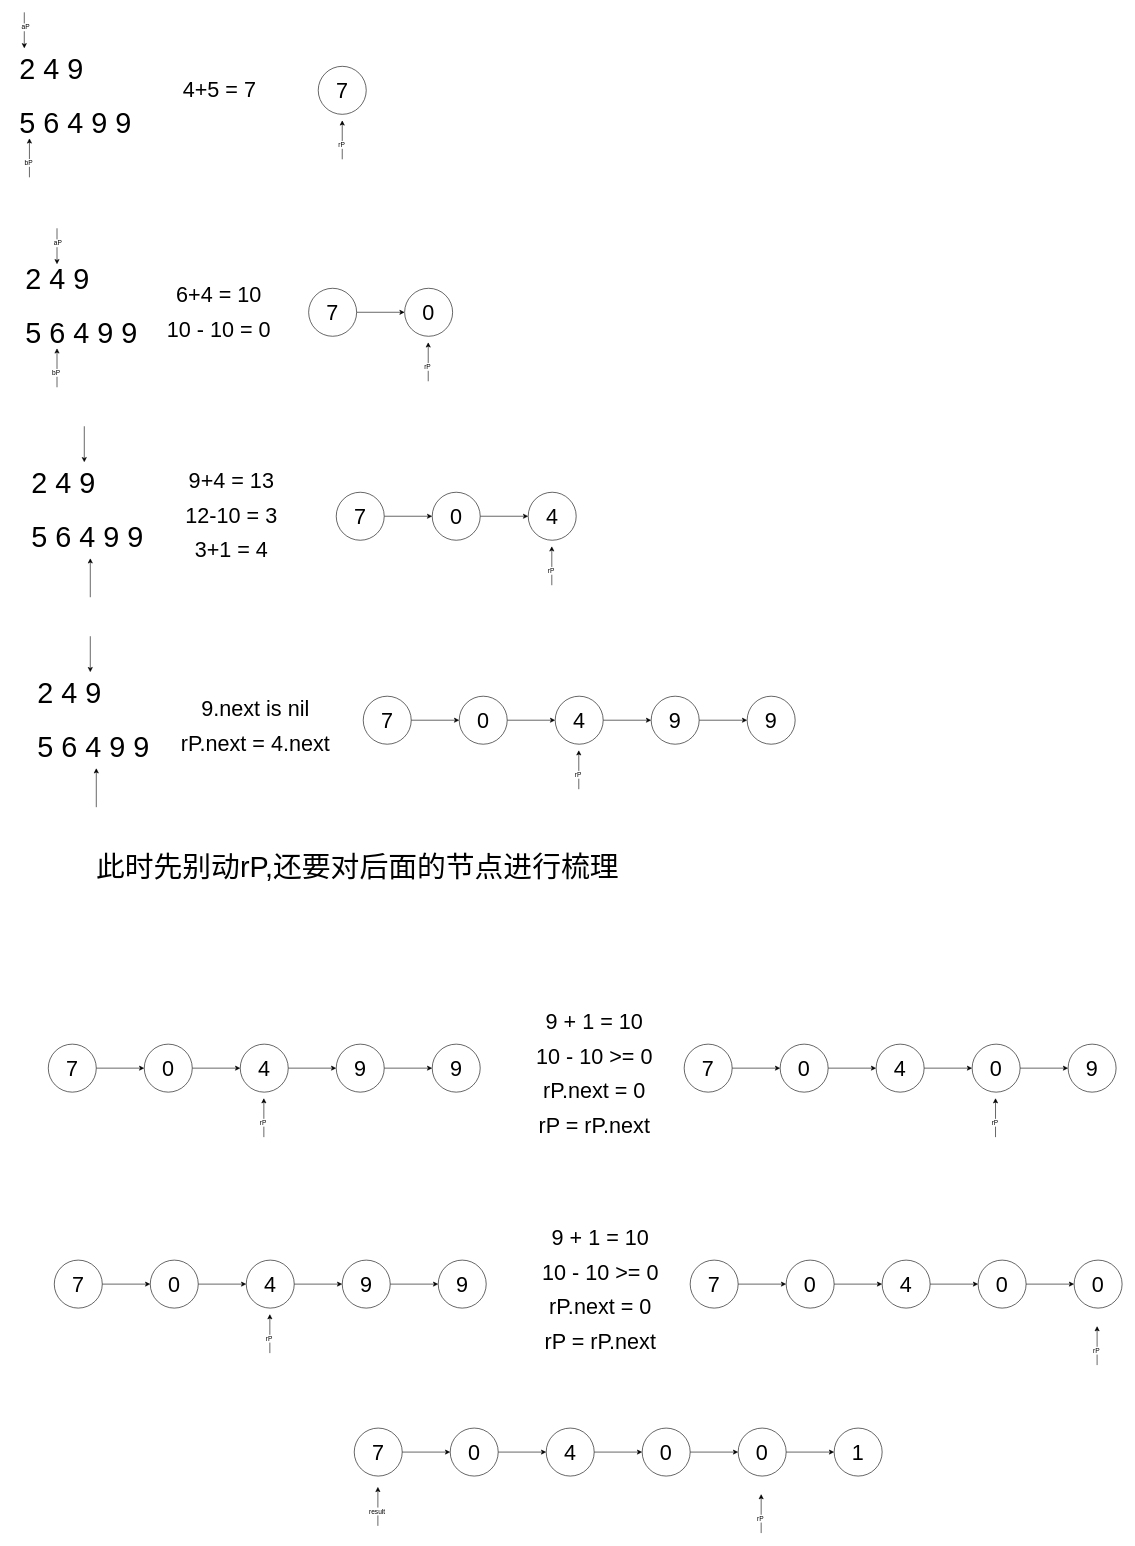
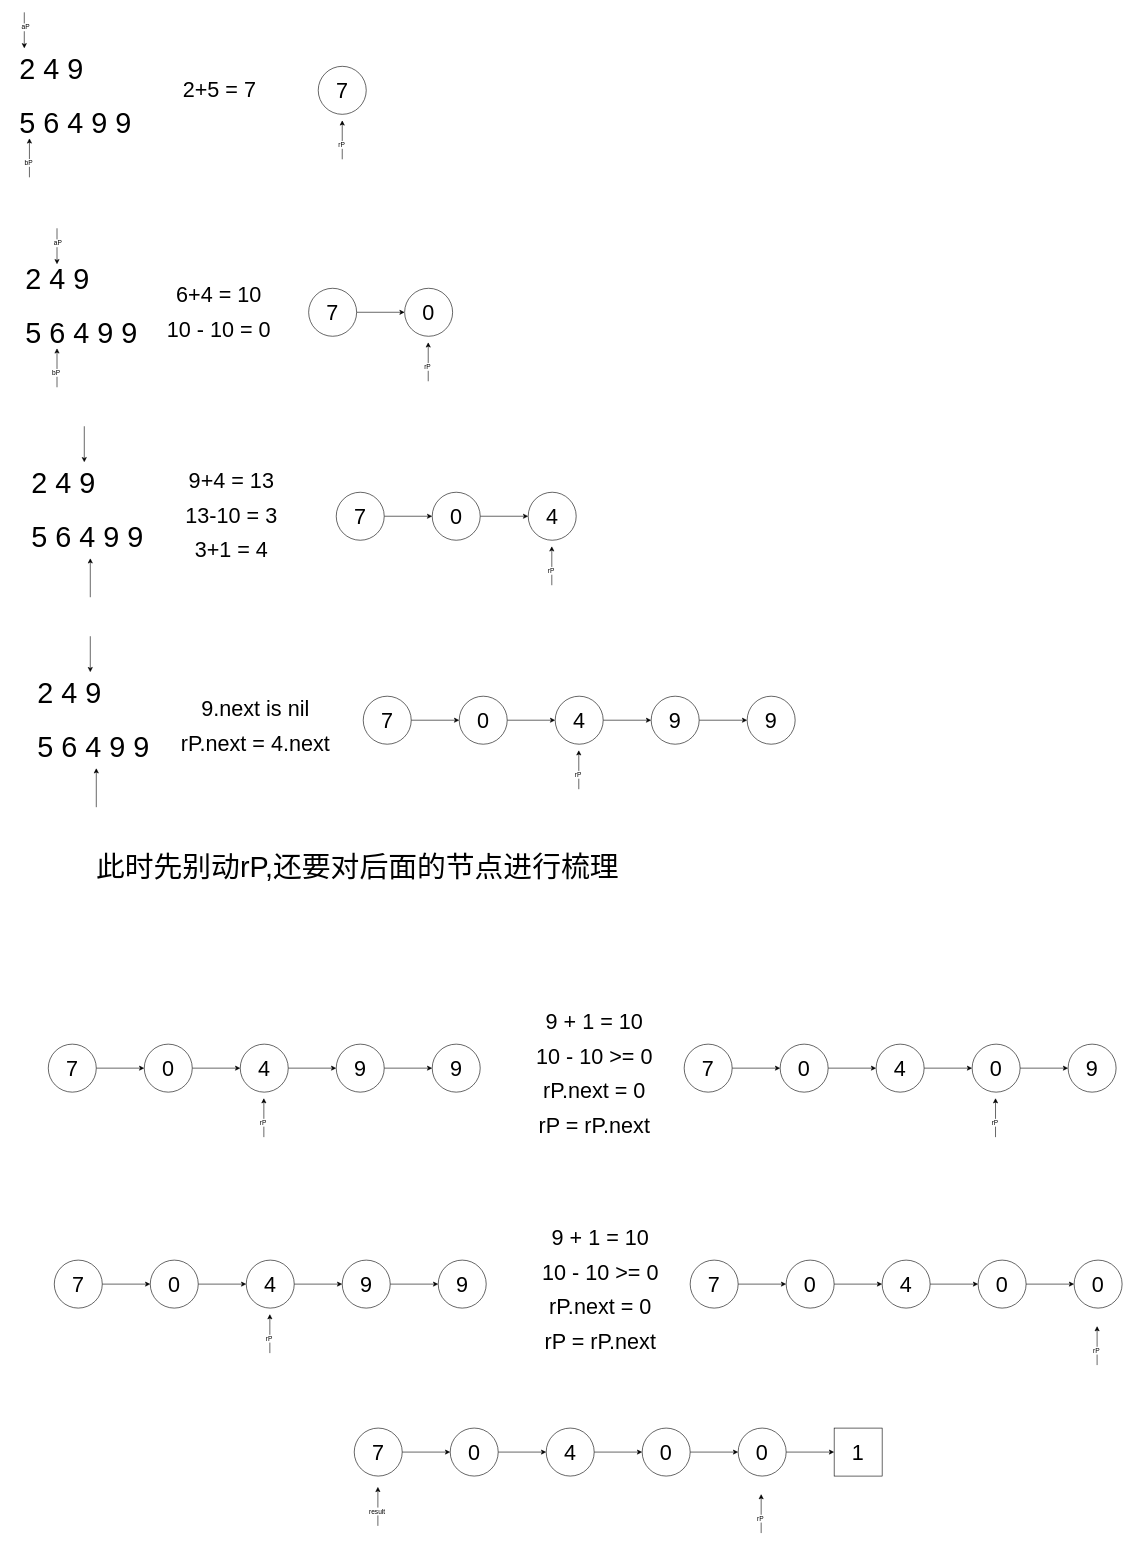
(220, 87) -> (220, 87)
(232, 513) -> (232, 513)
(858, 1452) -> (858, 1452)
